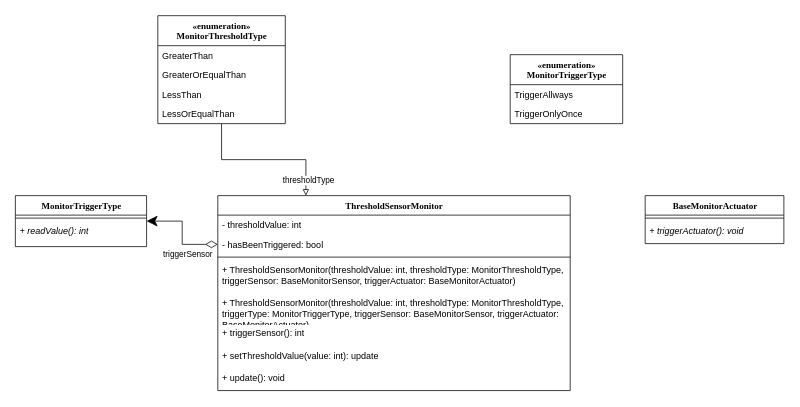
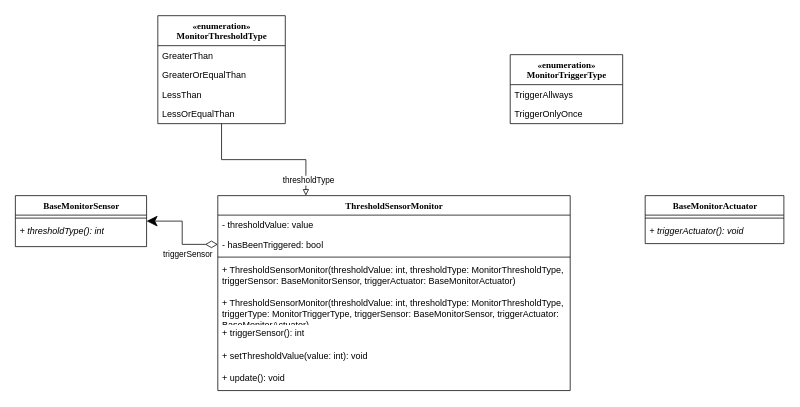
(82, 206) -> (82, 206)
(268, 226) -> (273, 226)
(59, 232) -> (69, 232)
(310, 356) -> (304, 356)
